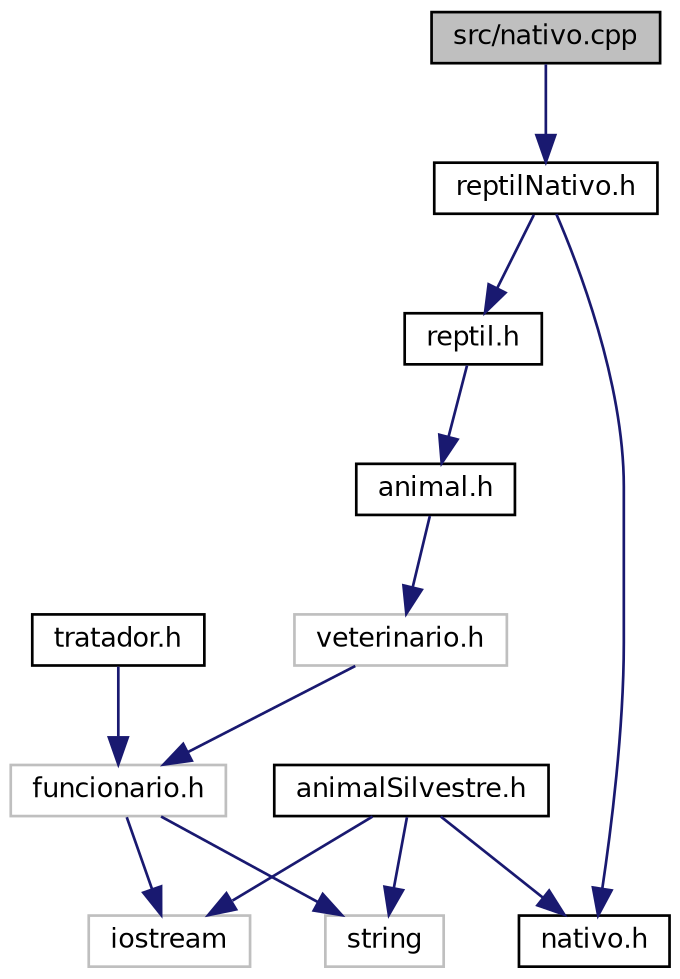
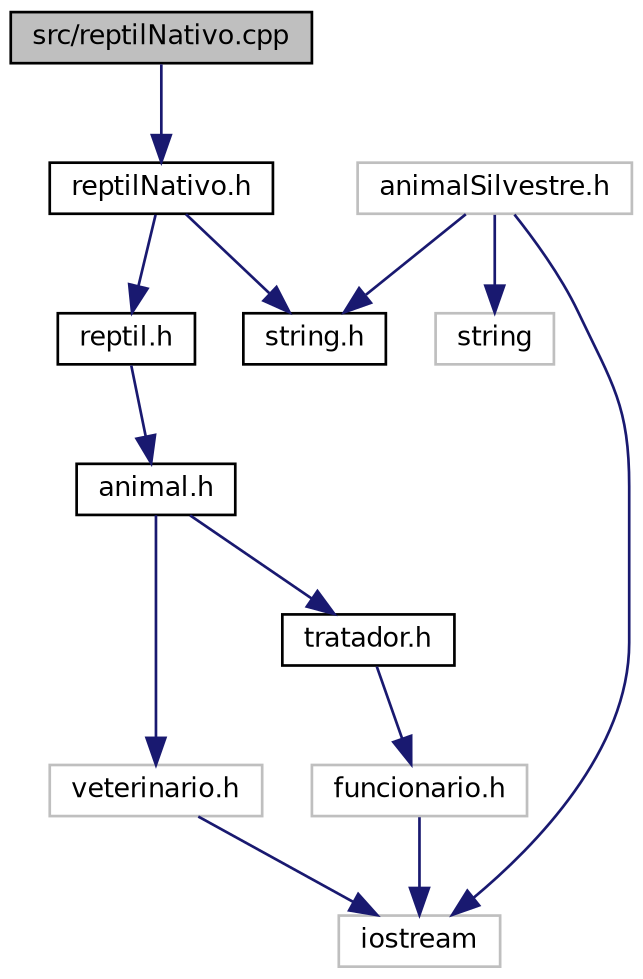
(546, 38) -> (161, 38)
none -> (251, 557)
(271, 709) -> (276, 859)
(411, 791) -> (495, 188)
(239, 859) -> none
(594, 941) -> (315, 339)
